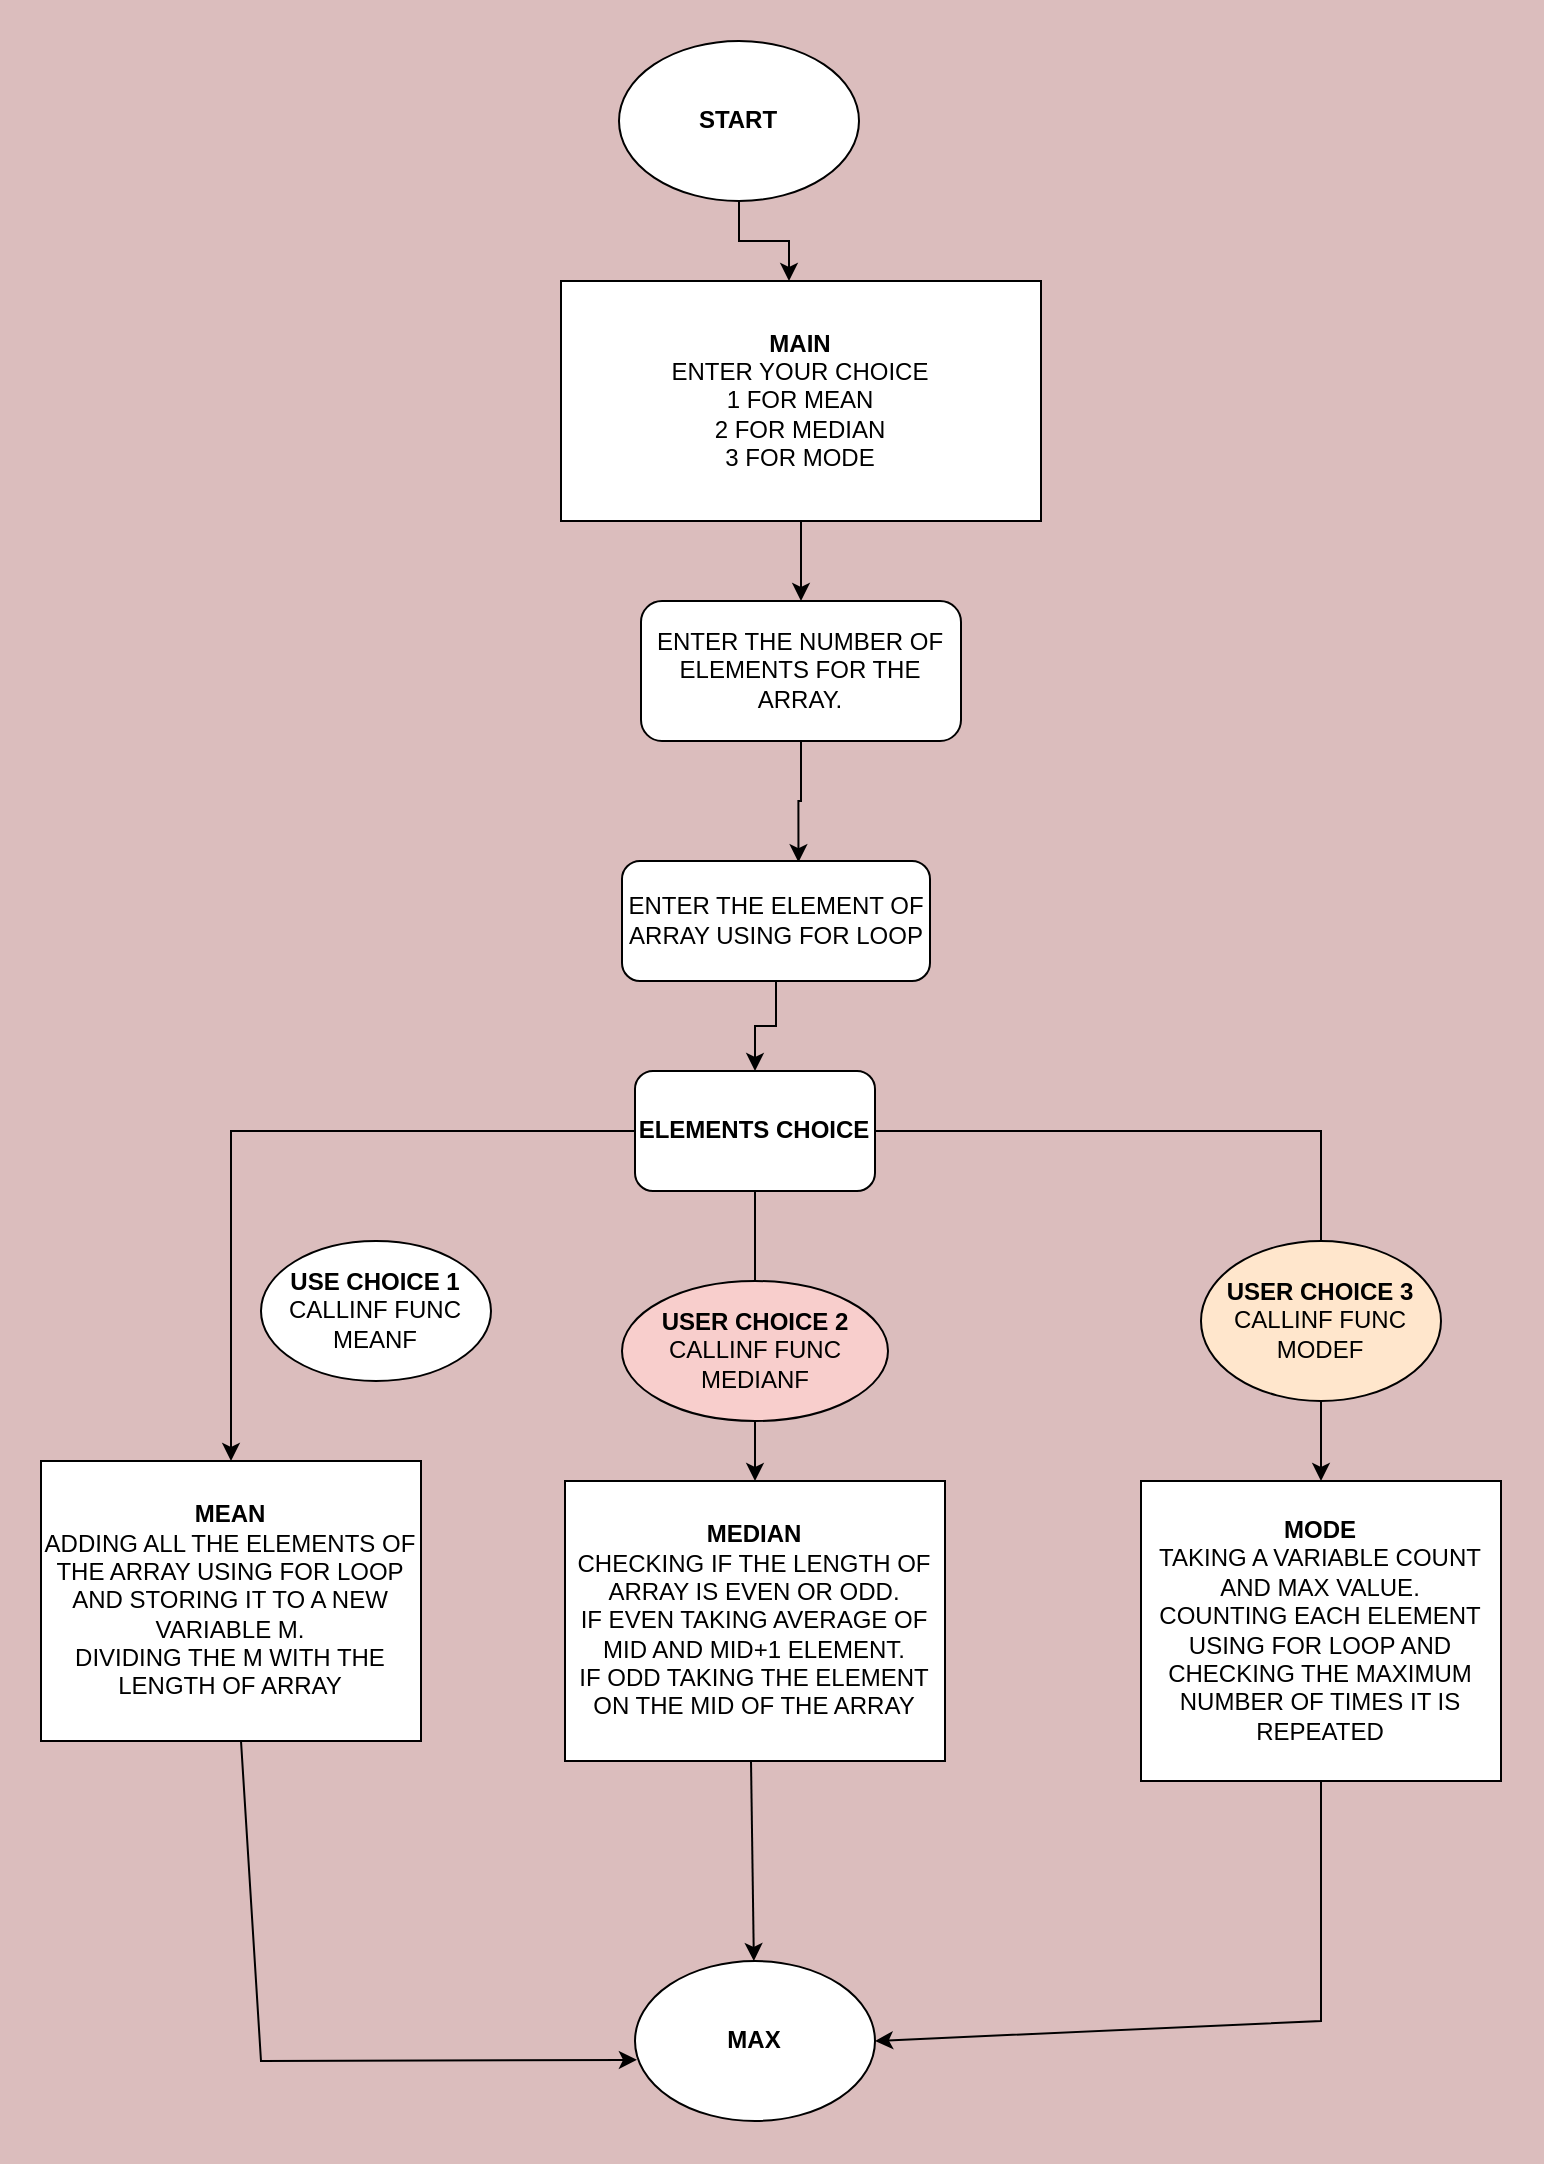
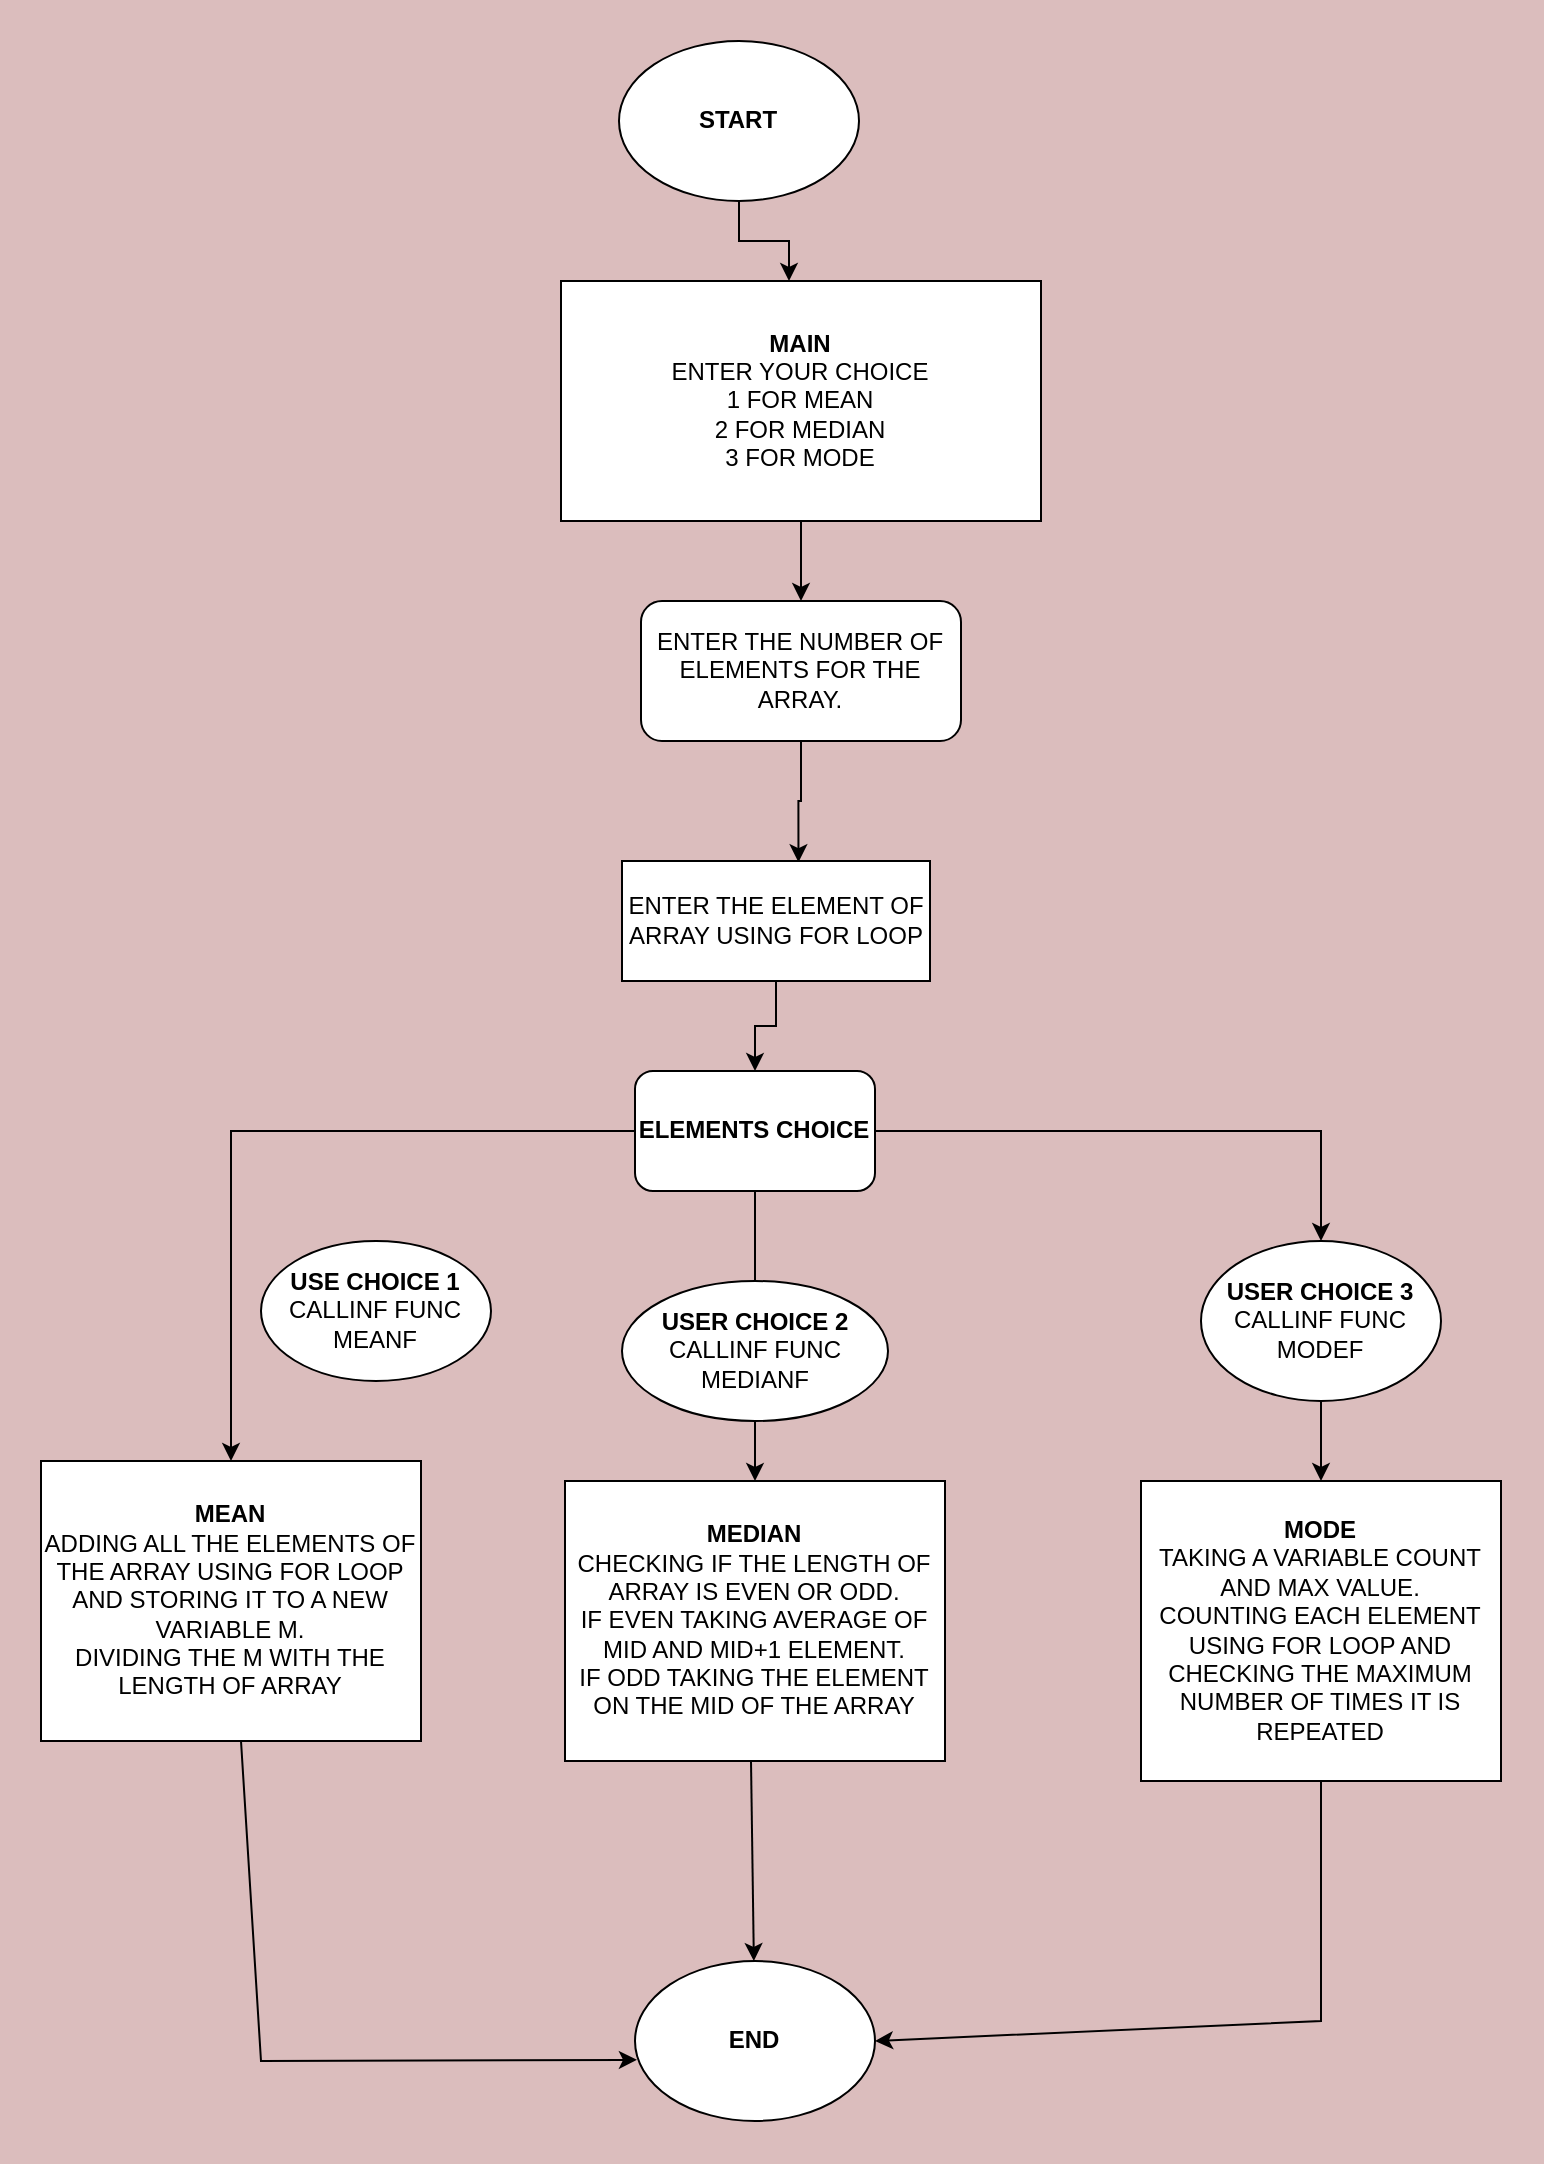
(776, 921) -> (776, 921)
(1321, 1231) -> (1321, 1226)
(1321, 1321) -> (1321, 1321)
(755, 1351) -> (755, 1351)
(755, 2041) -> (755, 2041)
